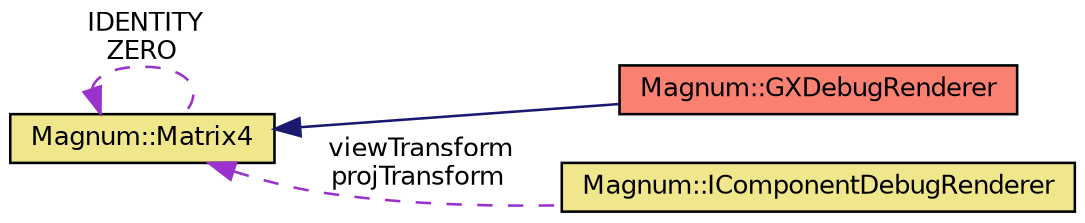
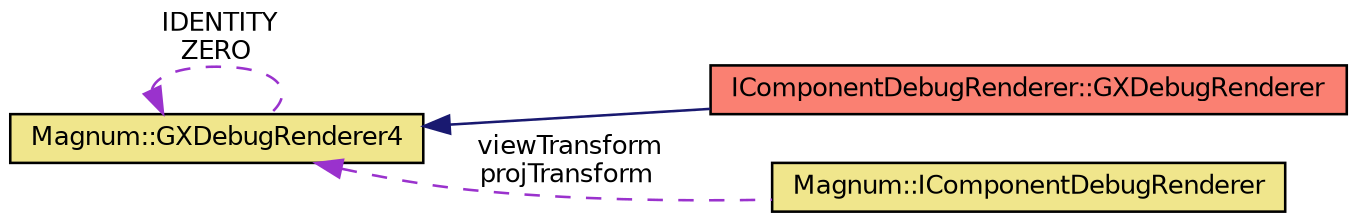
(818, 90) -> (1029, 90)
(142, 139) -> (217, 139)
